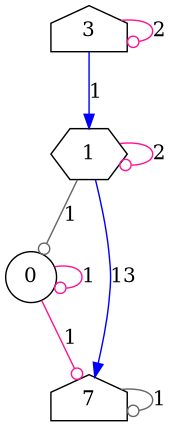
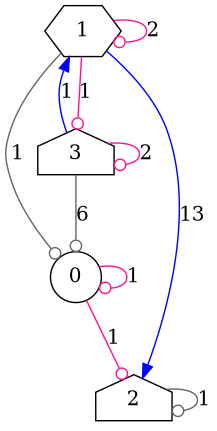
none -> (80, 87)
none -> (76, 207)
(89, 400) -> (134, 400)
